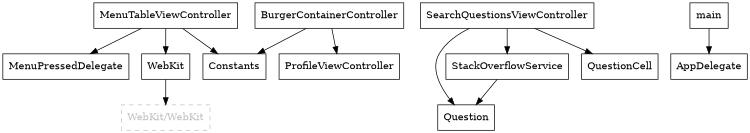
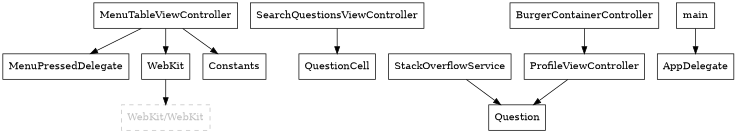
(507, 38) -> none
(285, 39) -> none
(437, 58) -> (554, 90)
